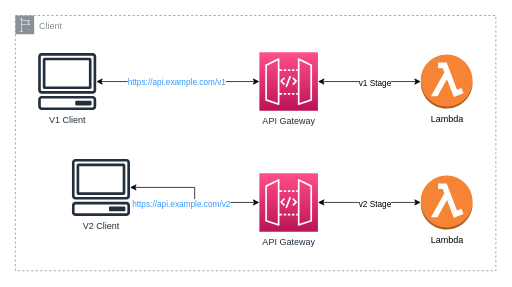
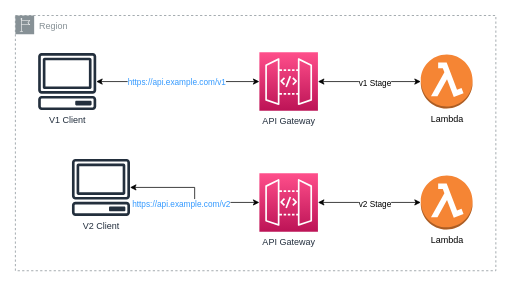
(52, 26) -> (53, 26)
